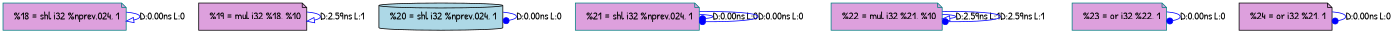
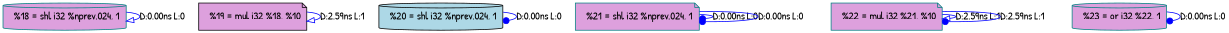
(65, 17) -> (65, 17)
(1119, 17) -> (1119, 17)
(1286, 17) -> none
